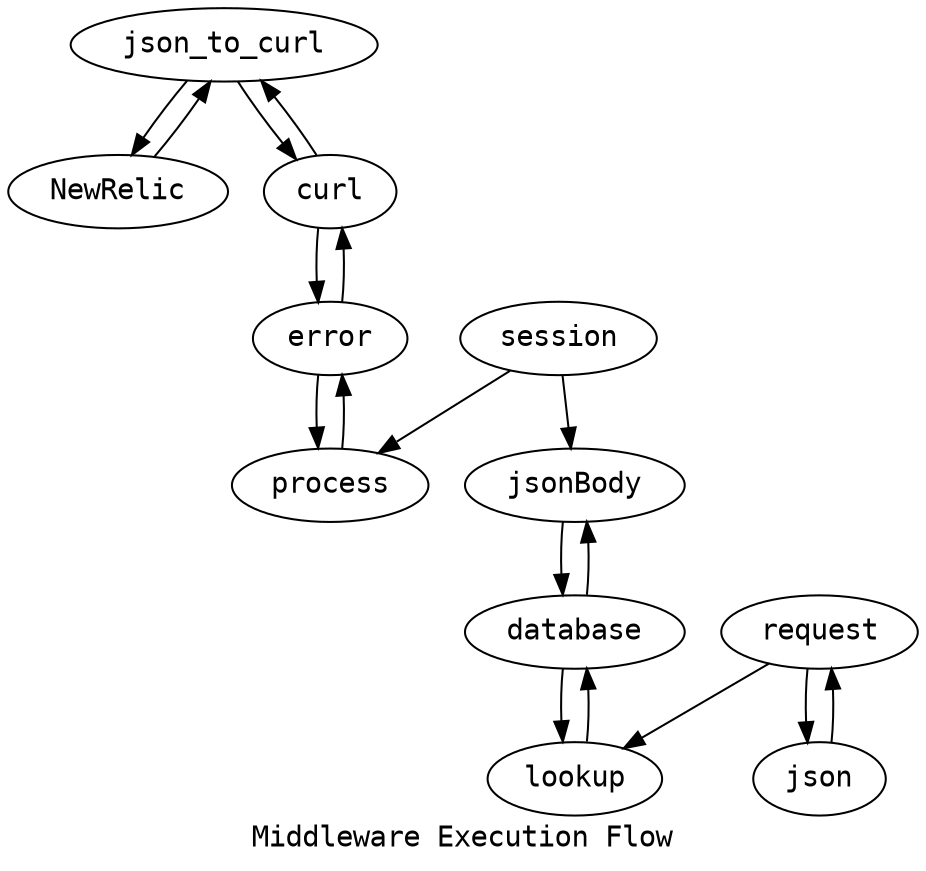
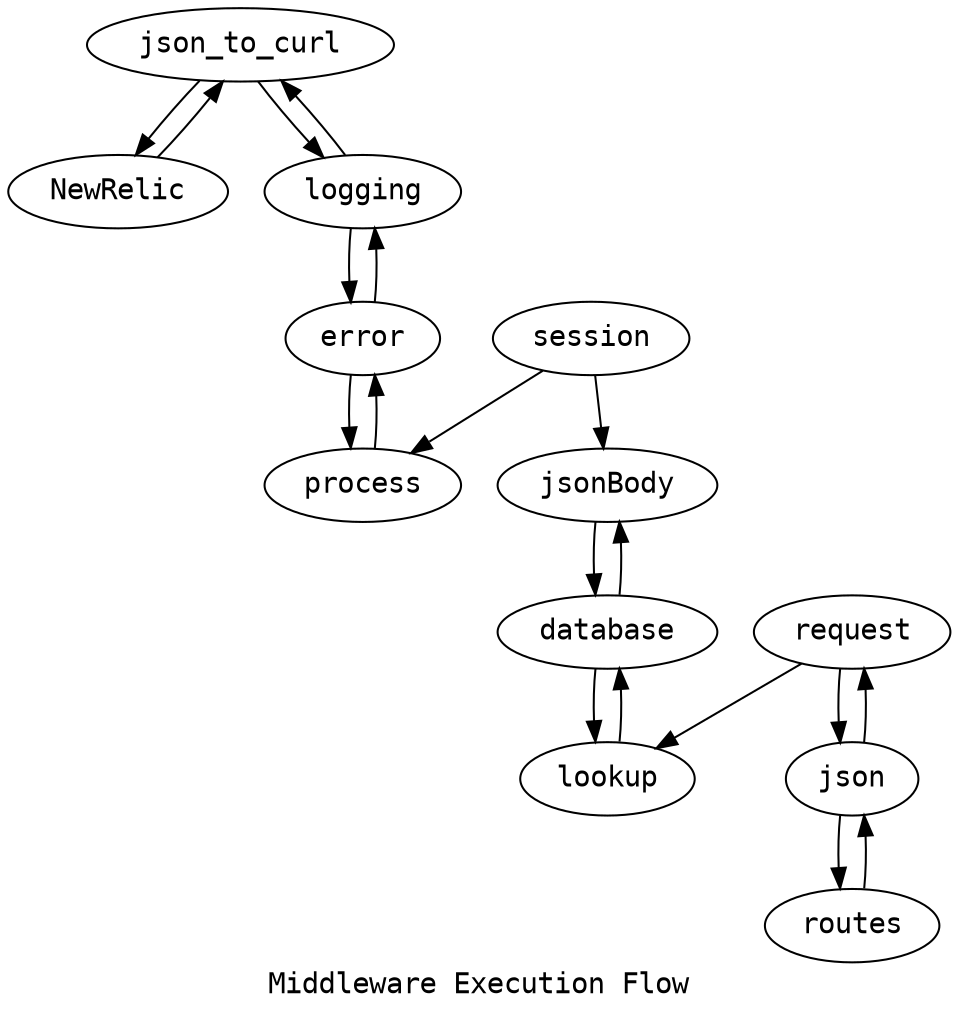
(330, 192) -> (363, 192)
none -> (852, 926)
